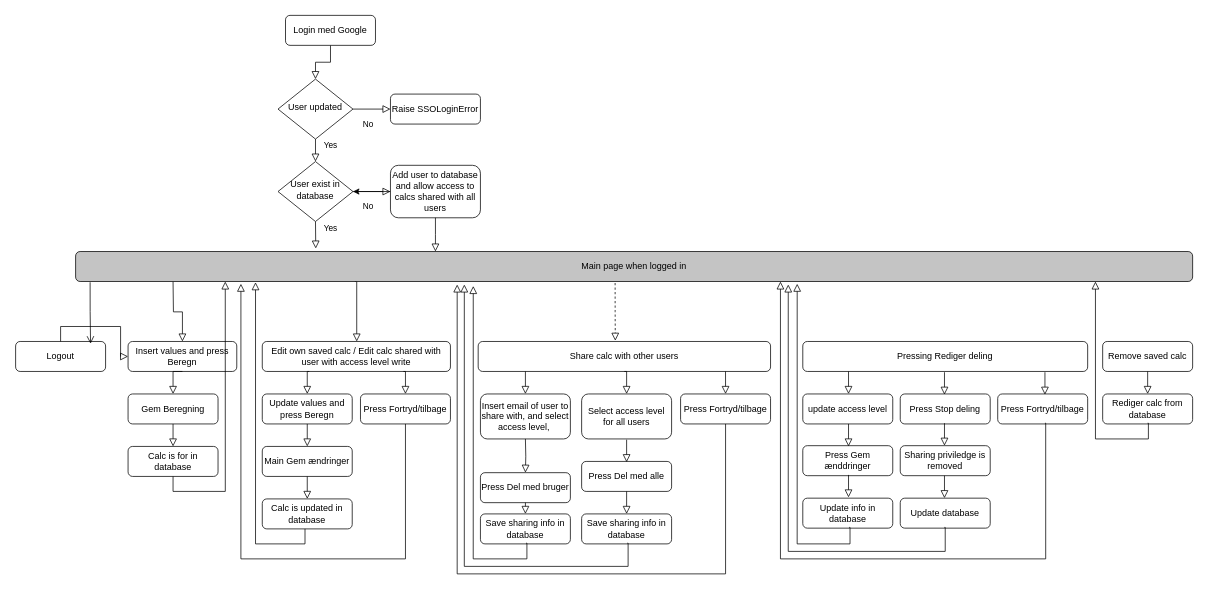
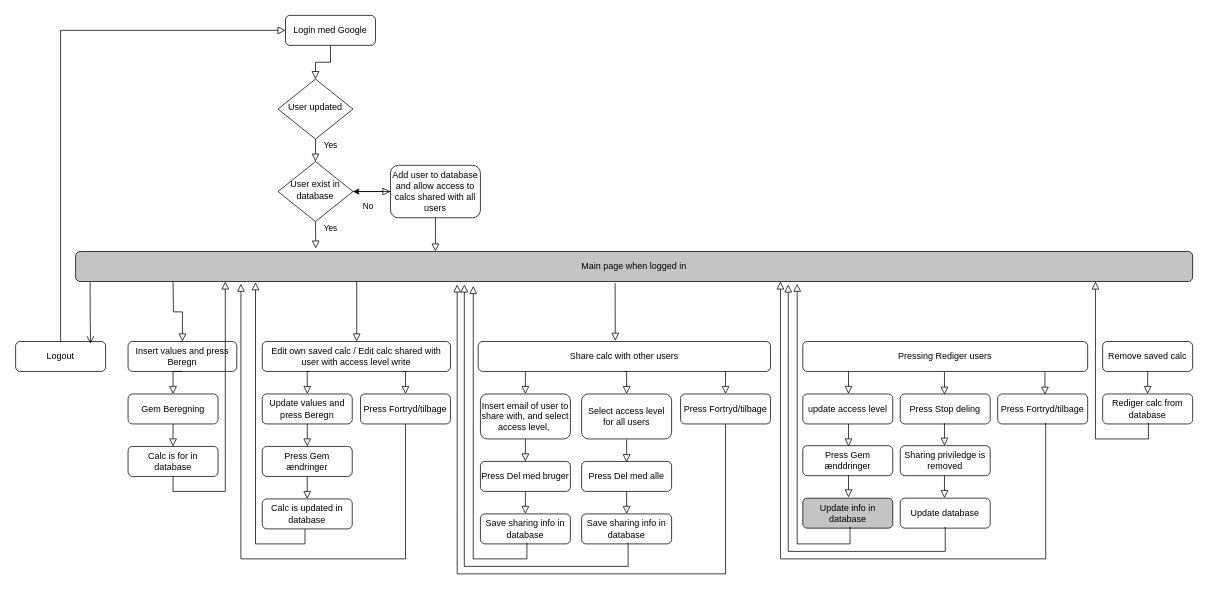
(368, 109) -> none
(435, 109) -> none
(615, 308) -> (615, 308)
(105, 327) -> (60, 70)
(945, 357) -> (945, 357)
(307, 462) -> (307, 462)
(525, 488) -> (525, 477)
(848, 513) -> (848, 513)
